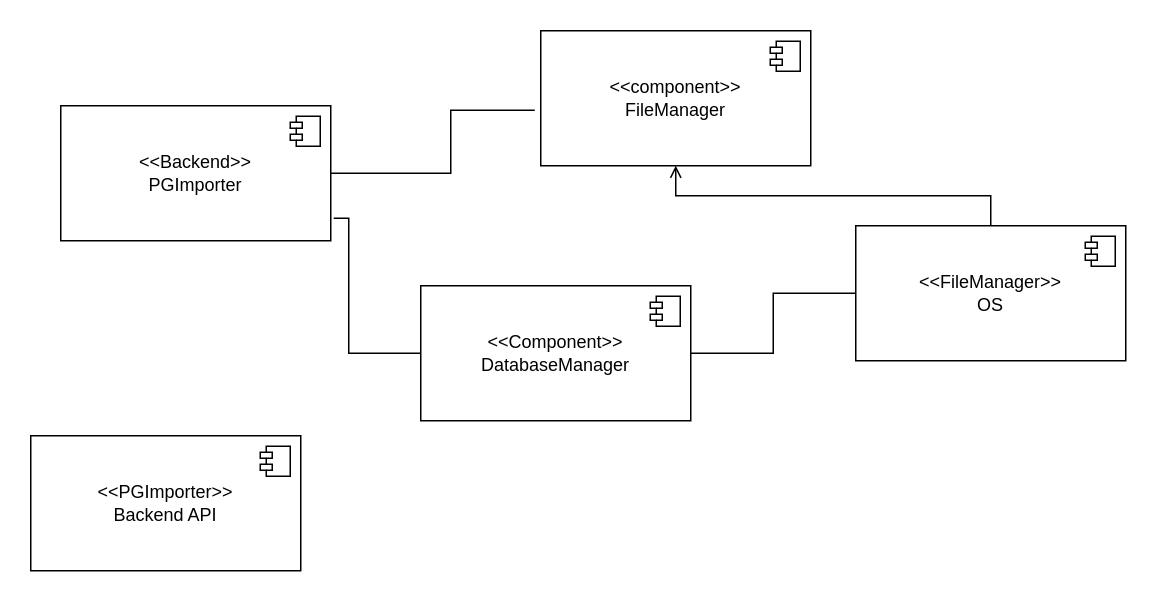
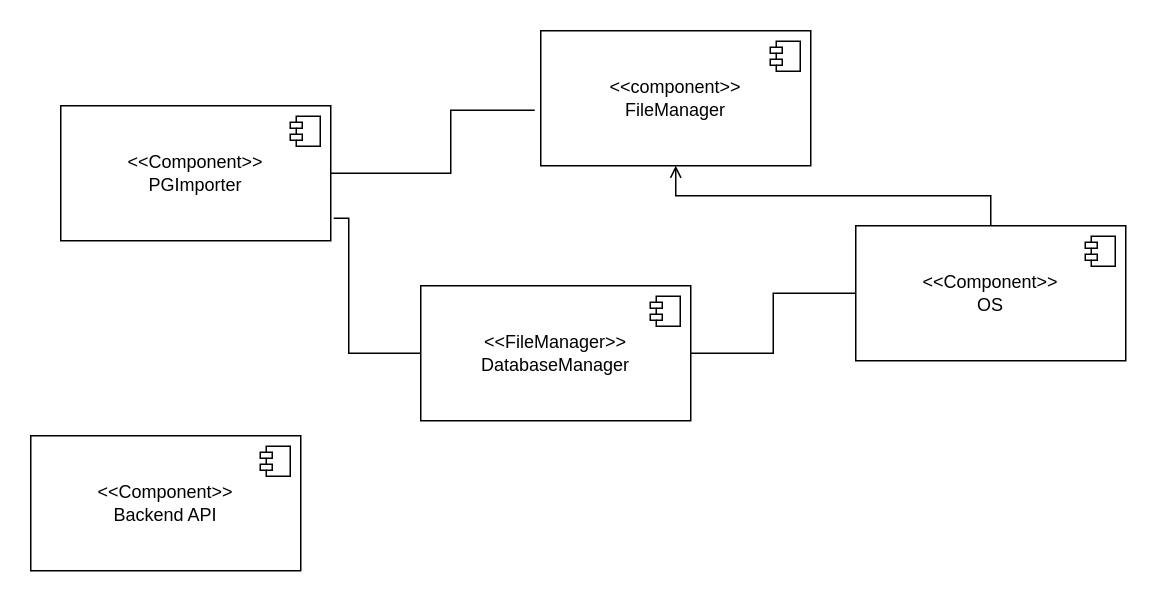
(196, 173) -> (196, 173)
(991, 293) -> (991, 293)
(556, 353) -> (556, 353)
(166, 503) -> (166, 503)
